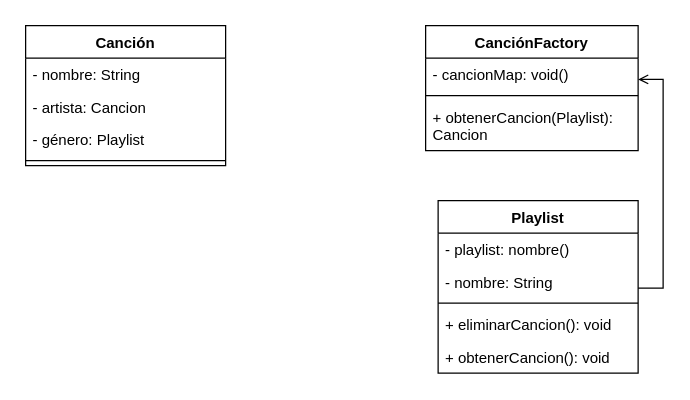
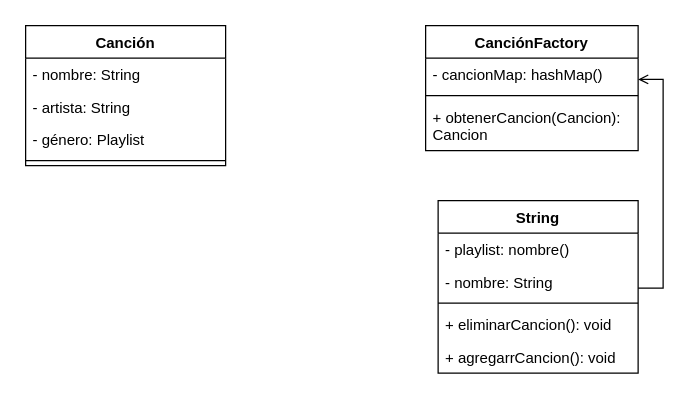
(507, 75) -> (521, 75)
(98, 108) -> (94, 108)
(534, 118) -> (534, 118)
(538, 218) -> (538, 218)
(536, 358) -> (540, 358)
